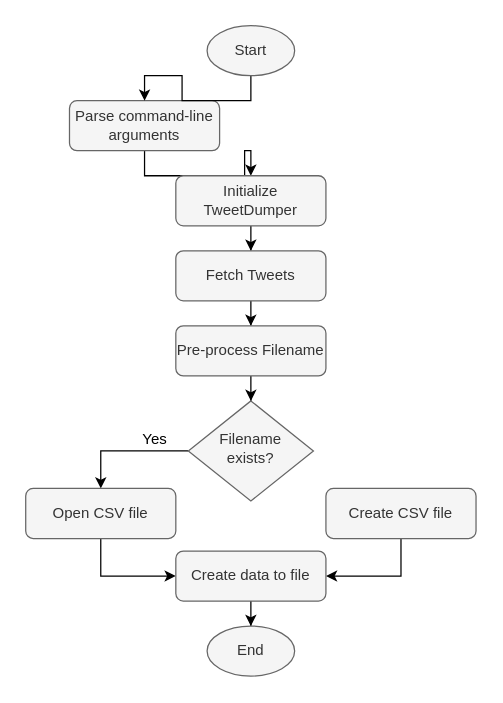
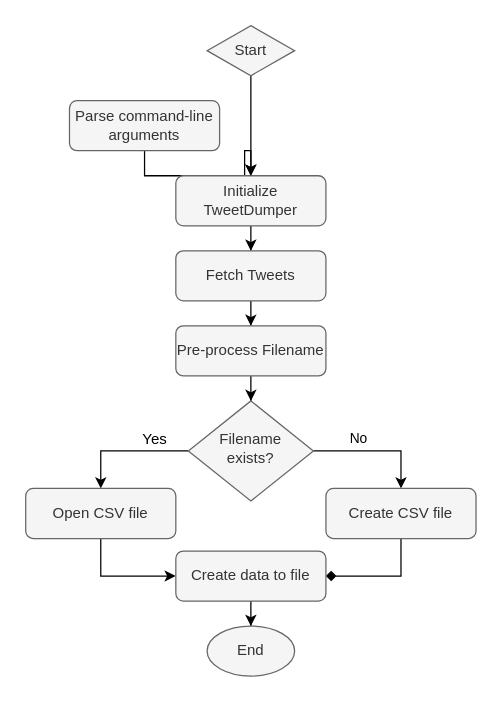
(251, 51) -> (251, 51)
(169, 76) -> (251, 123)
none -> (371, 451)
(336, 576) -> (336, 576)
